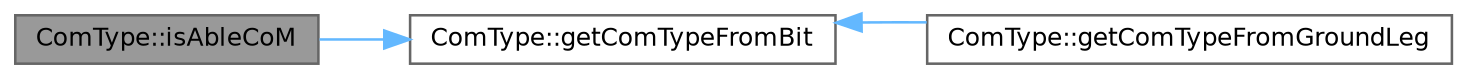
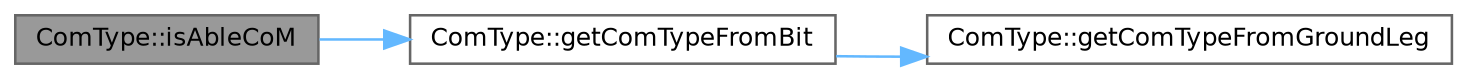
(894, 22) -> (869, 57)
